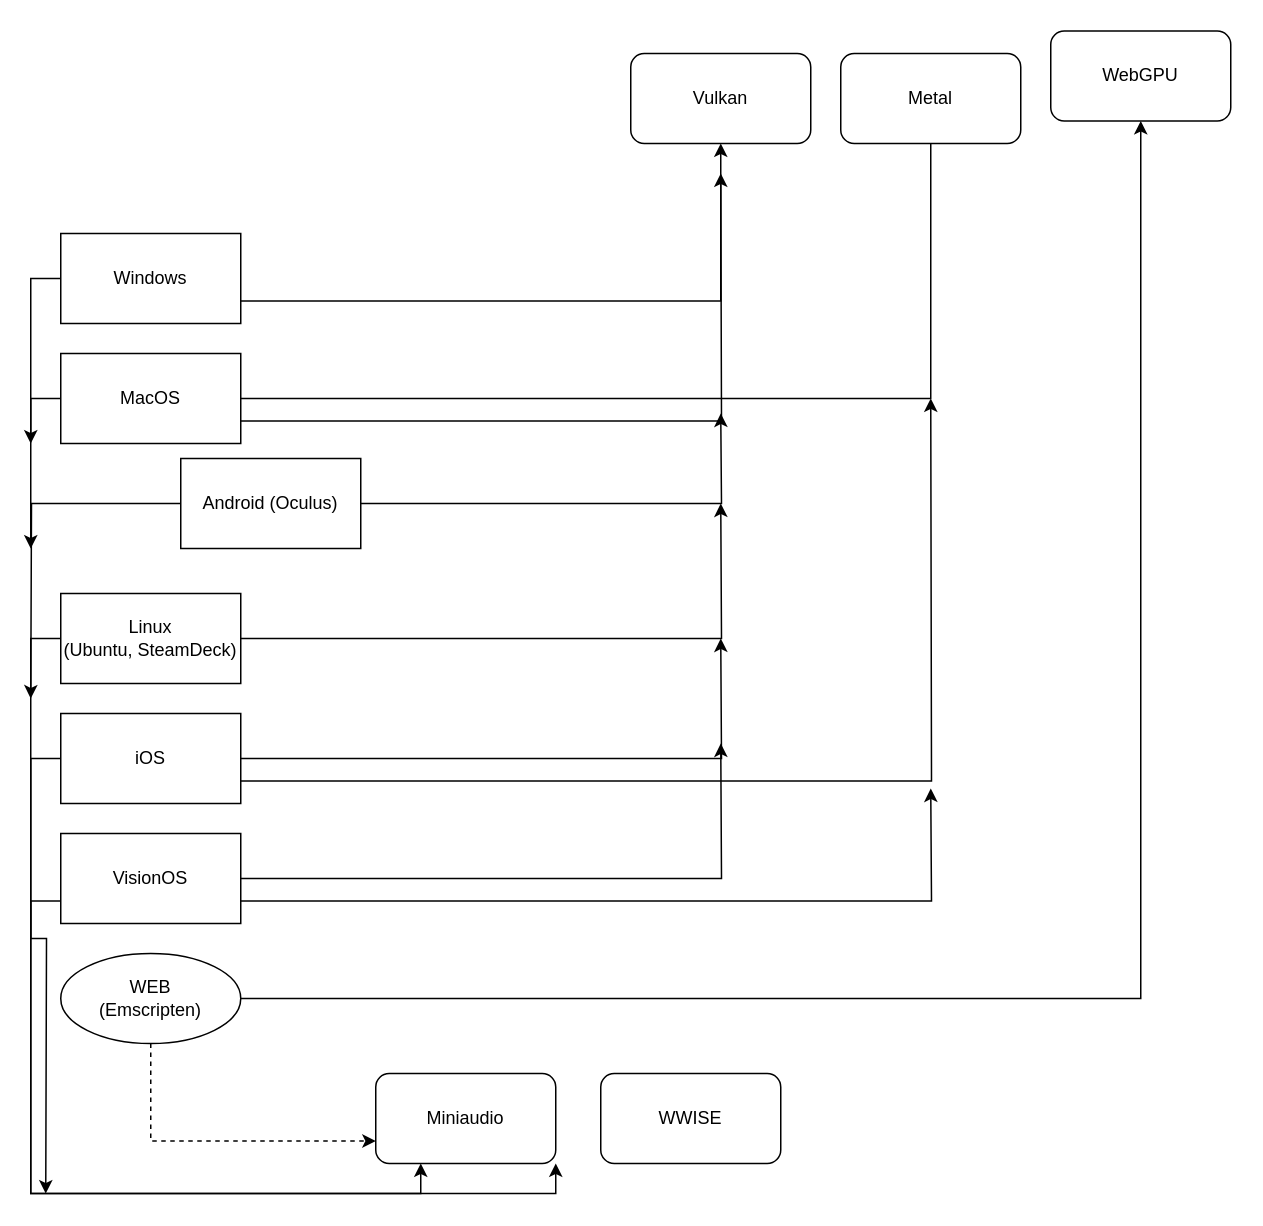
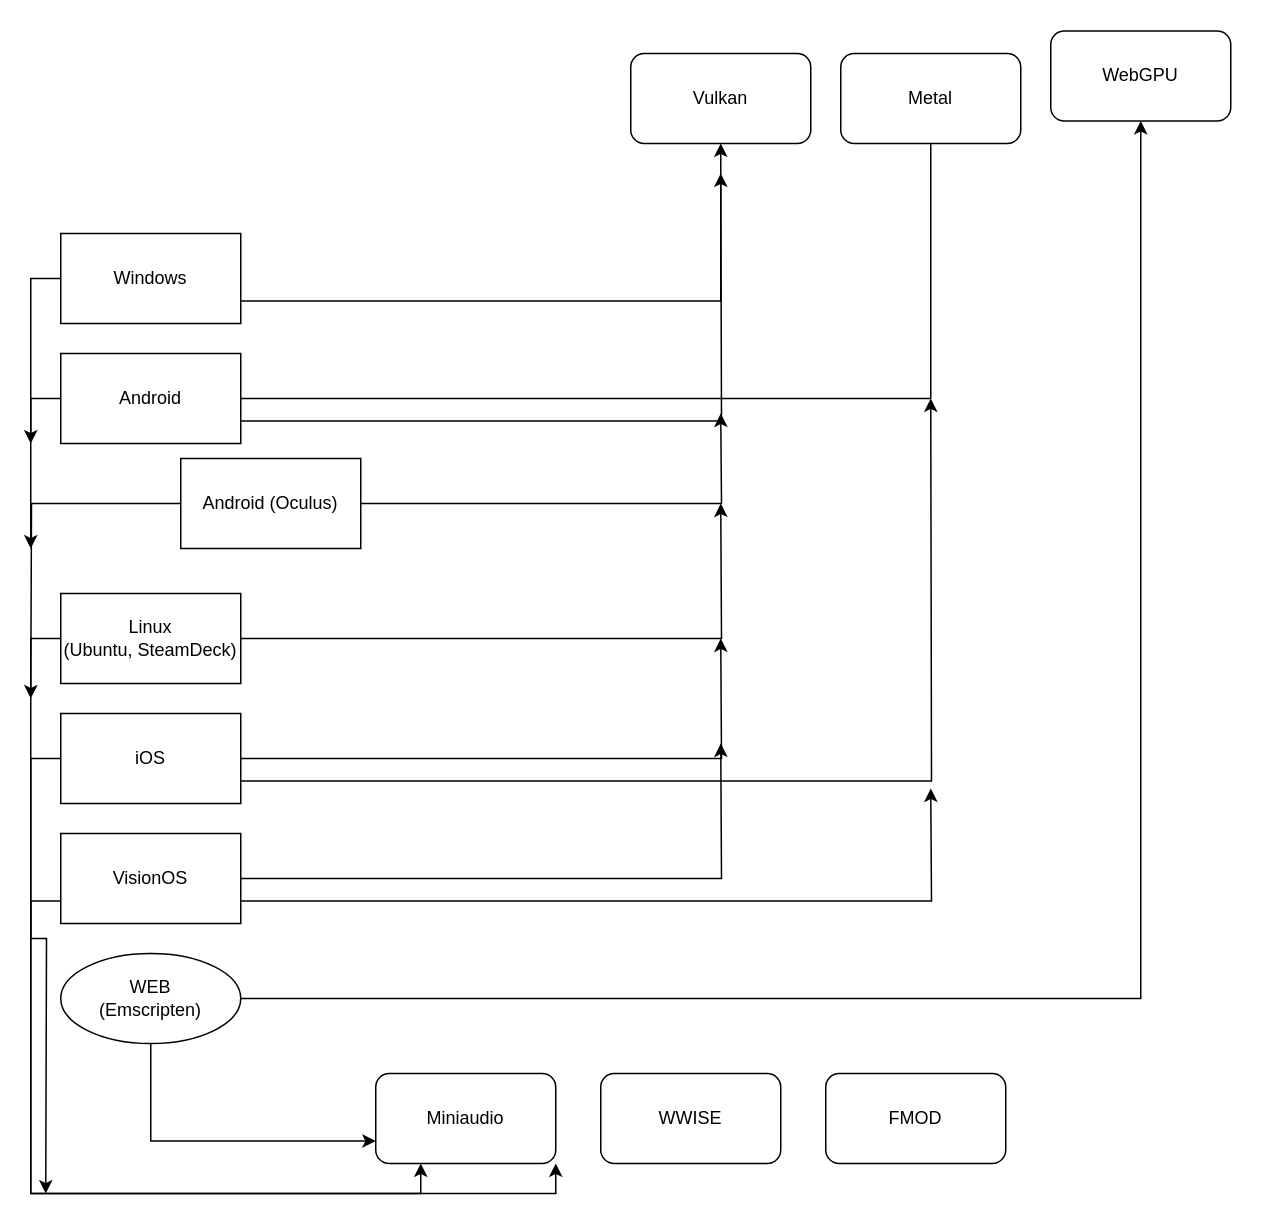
(151, 398) -> (151, 398)
none -> (916, 1118)
(211, 1141) -> (211, 1141)
